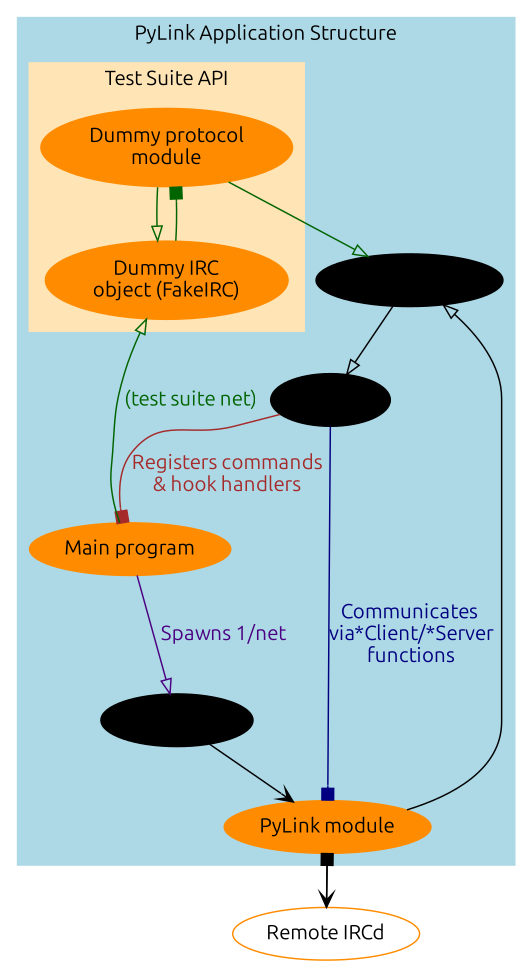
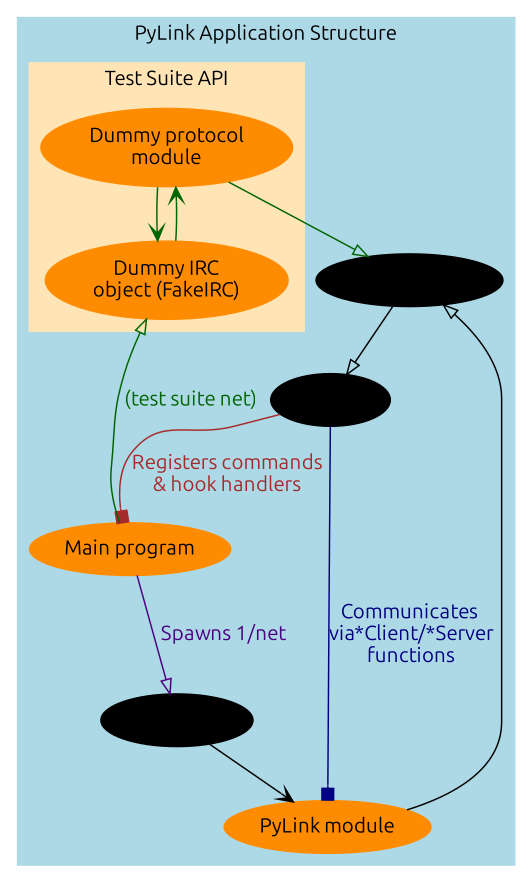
(157, 207) -> (157, 207)
(177, 221) -> (177, 221)
(326, 934) -> none
